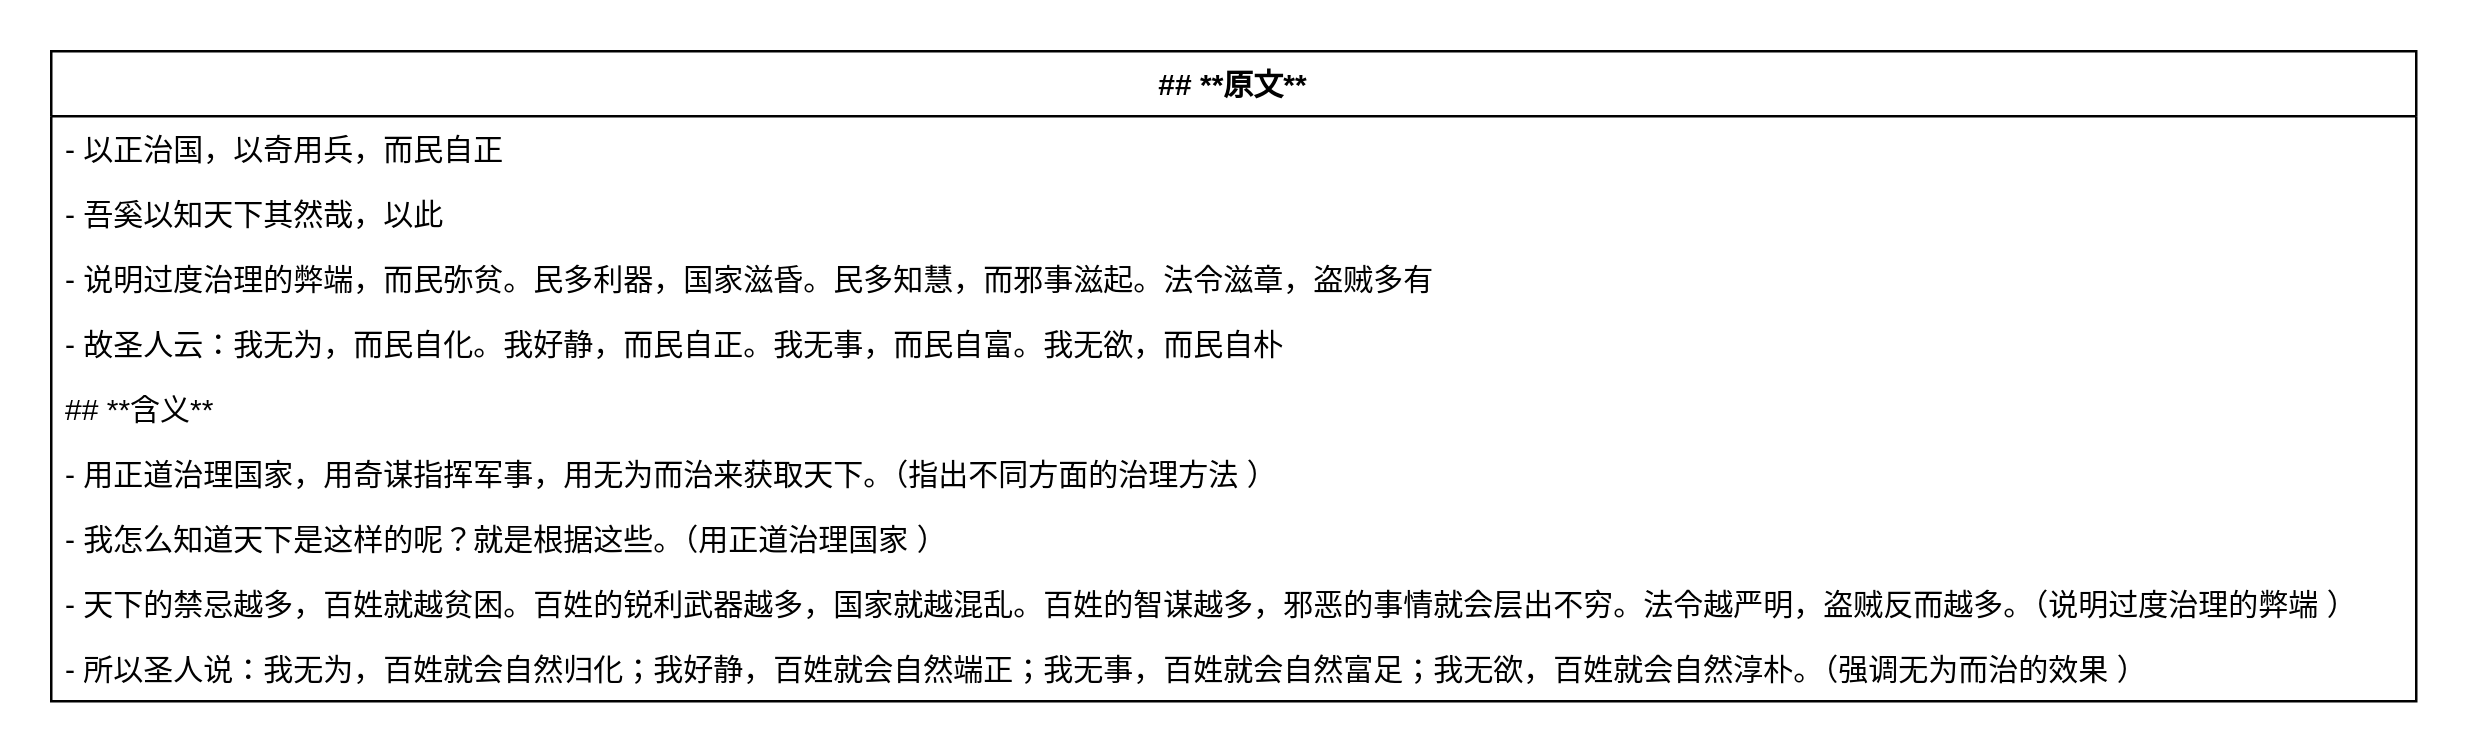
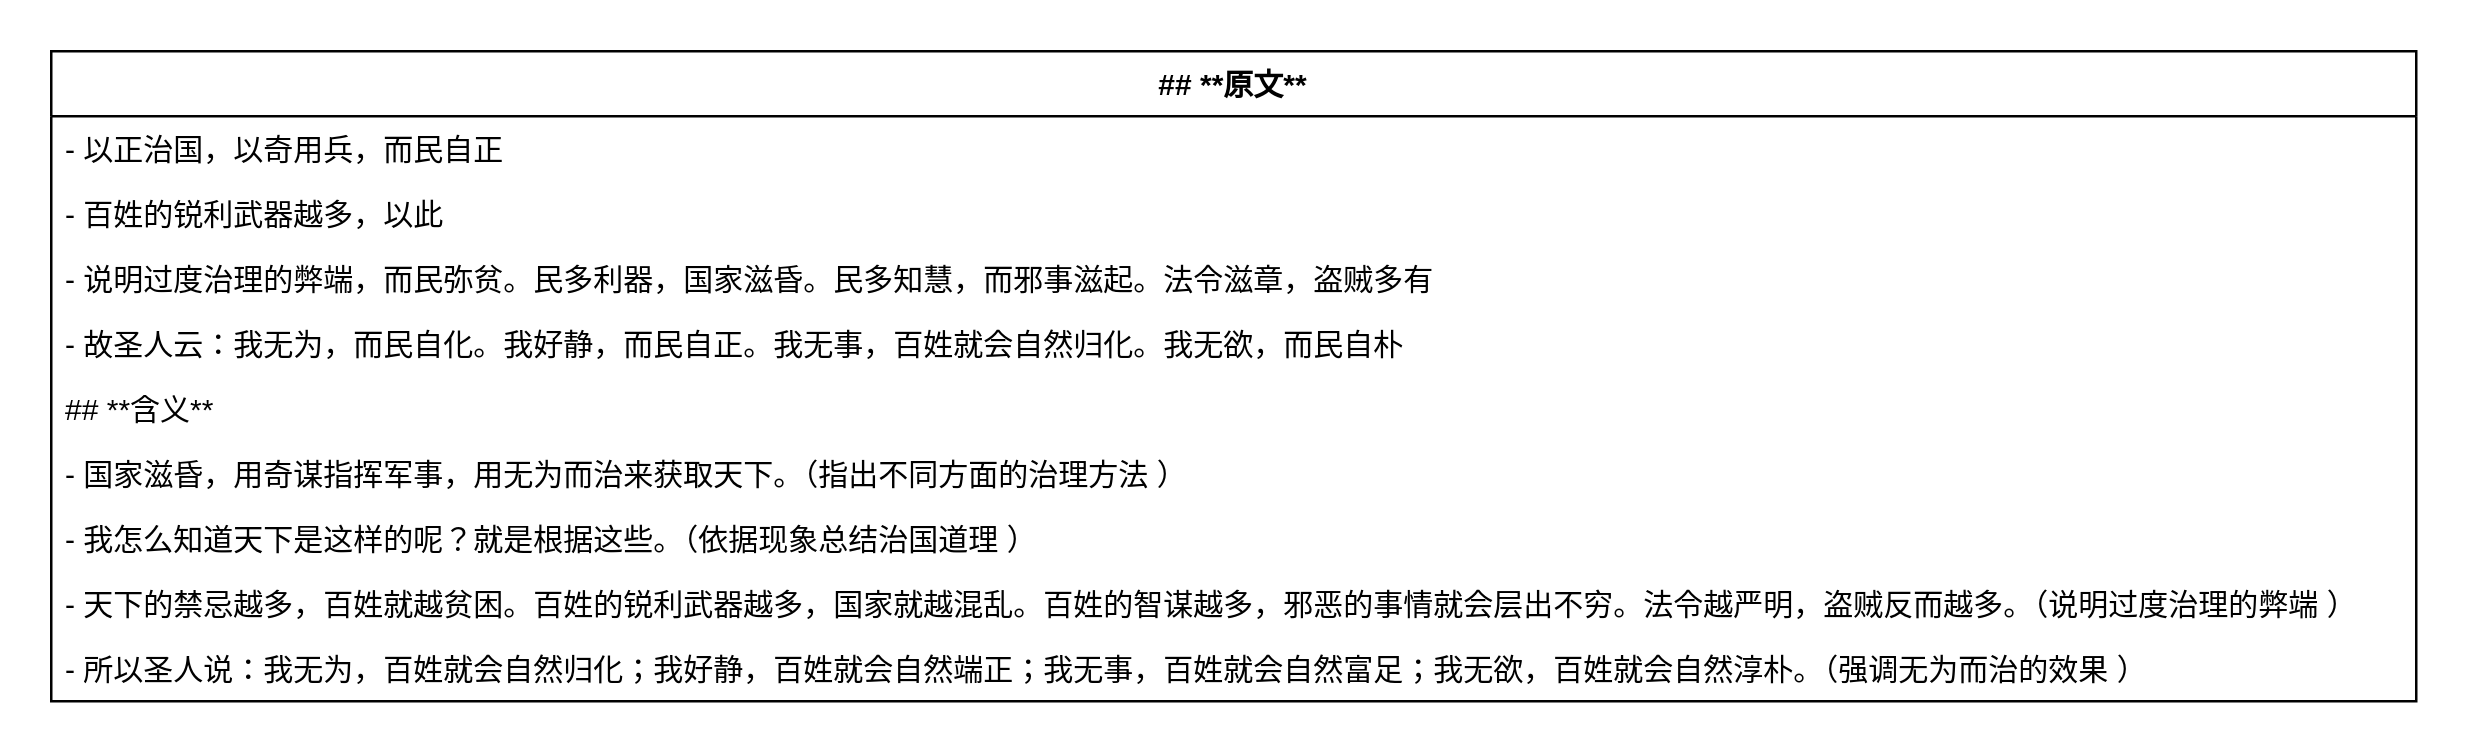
(258, 215) -> (258, 215)
(678, 345) -> (738, 345)
(682, 475) -> (637, 475)
(517, 540) -> (562, 540)
